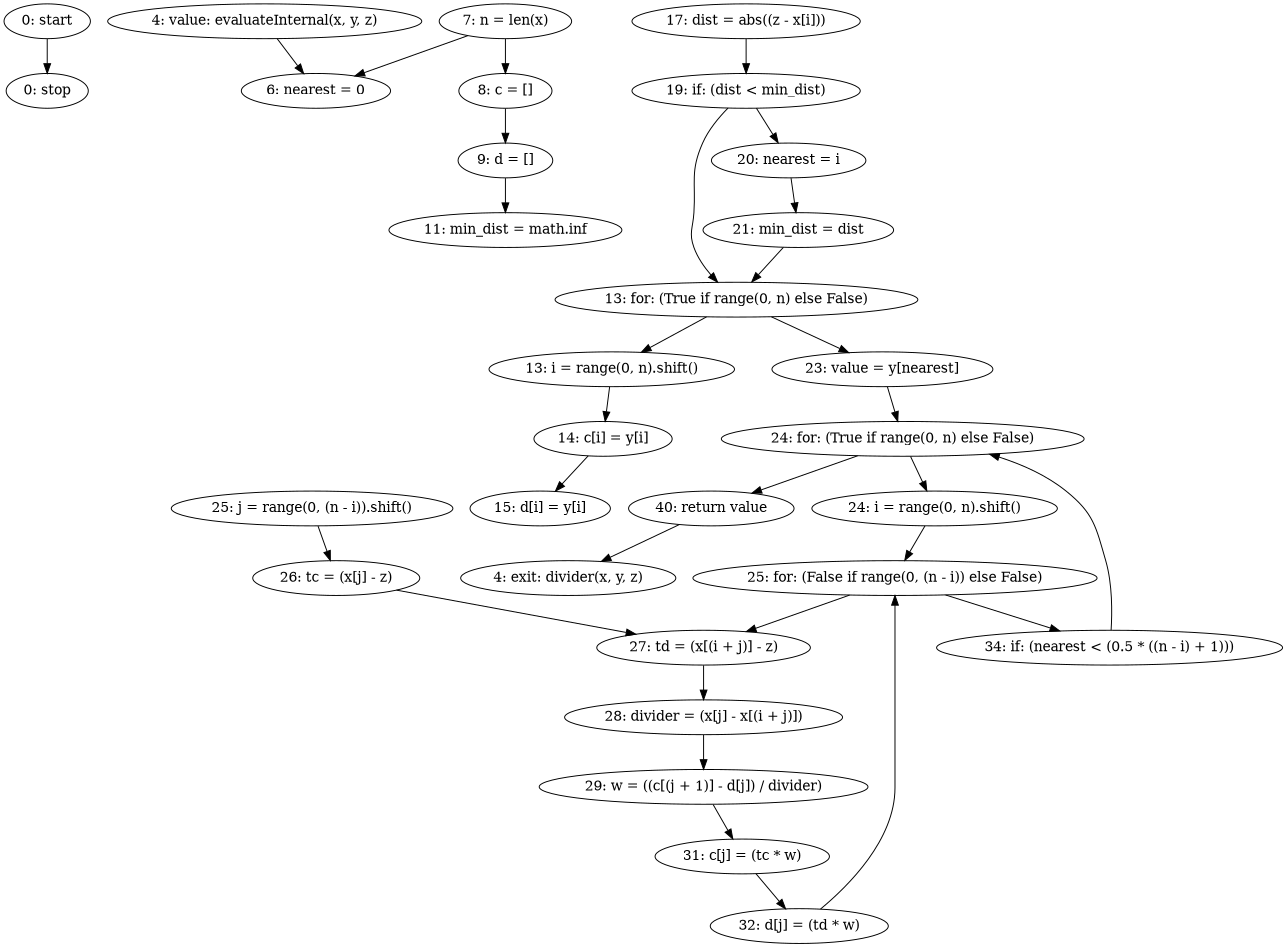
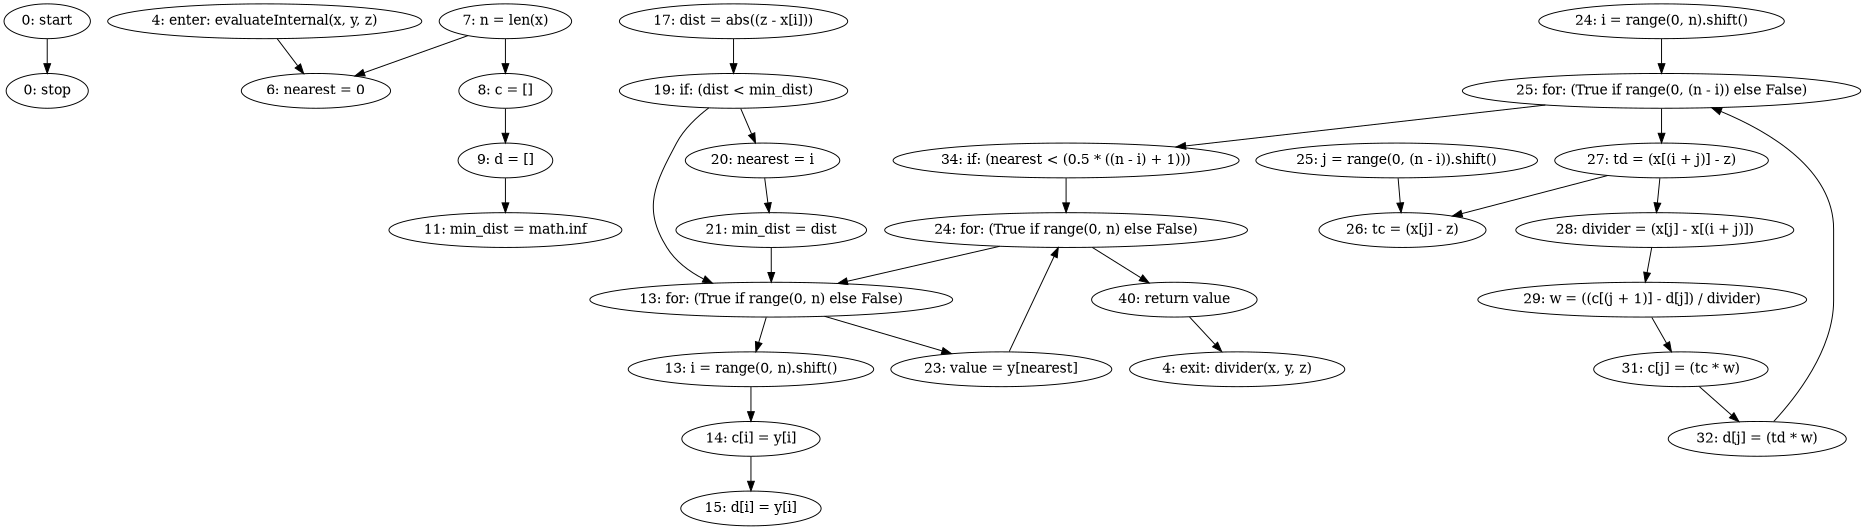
(265, 21) -> (265, 21)
(917, 469) -> (923, 264)
(895, 578) -> (1662, 91)
(511, 611) -> (1535, 195)
